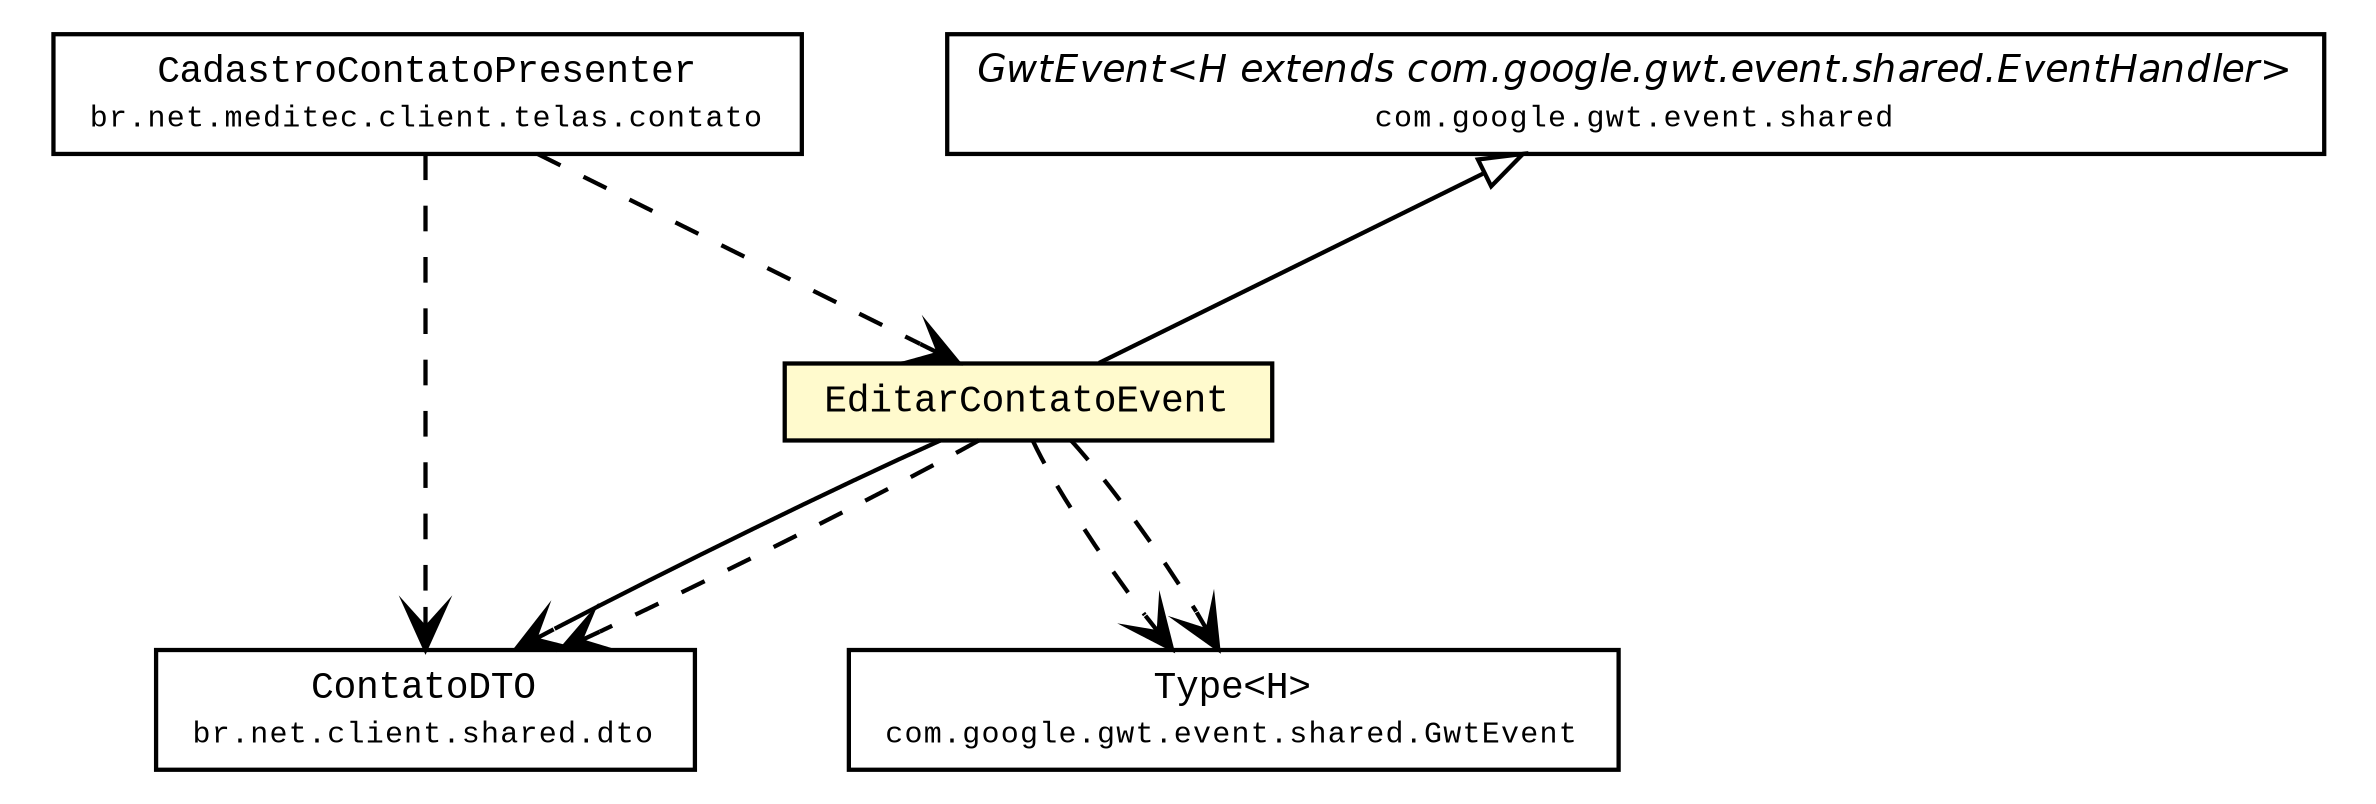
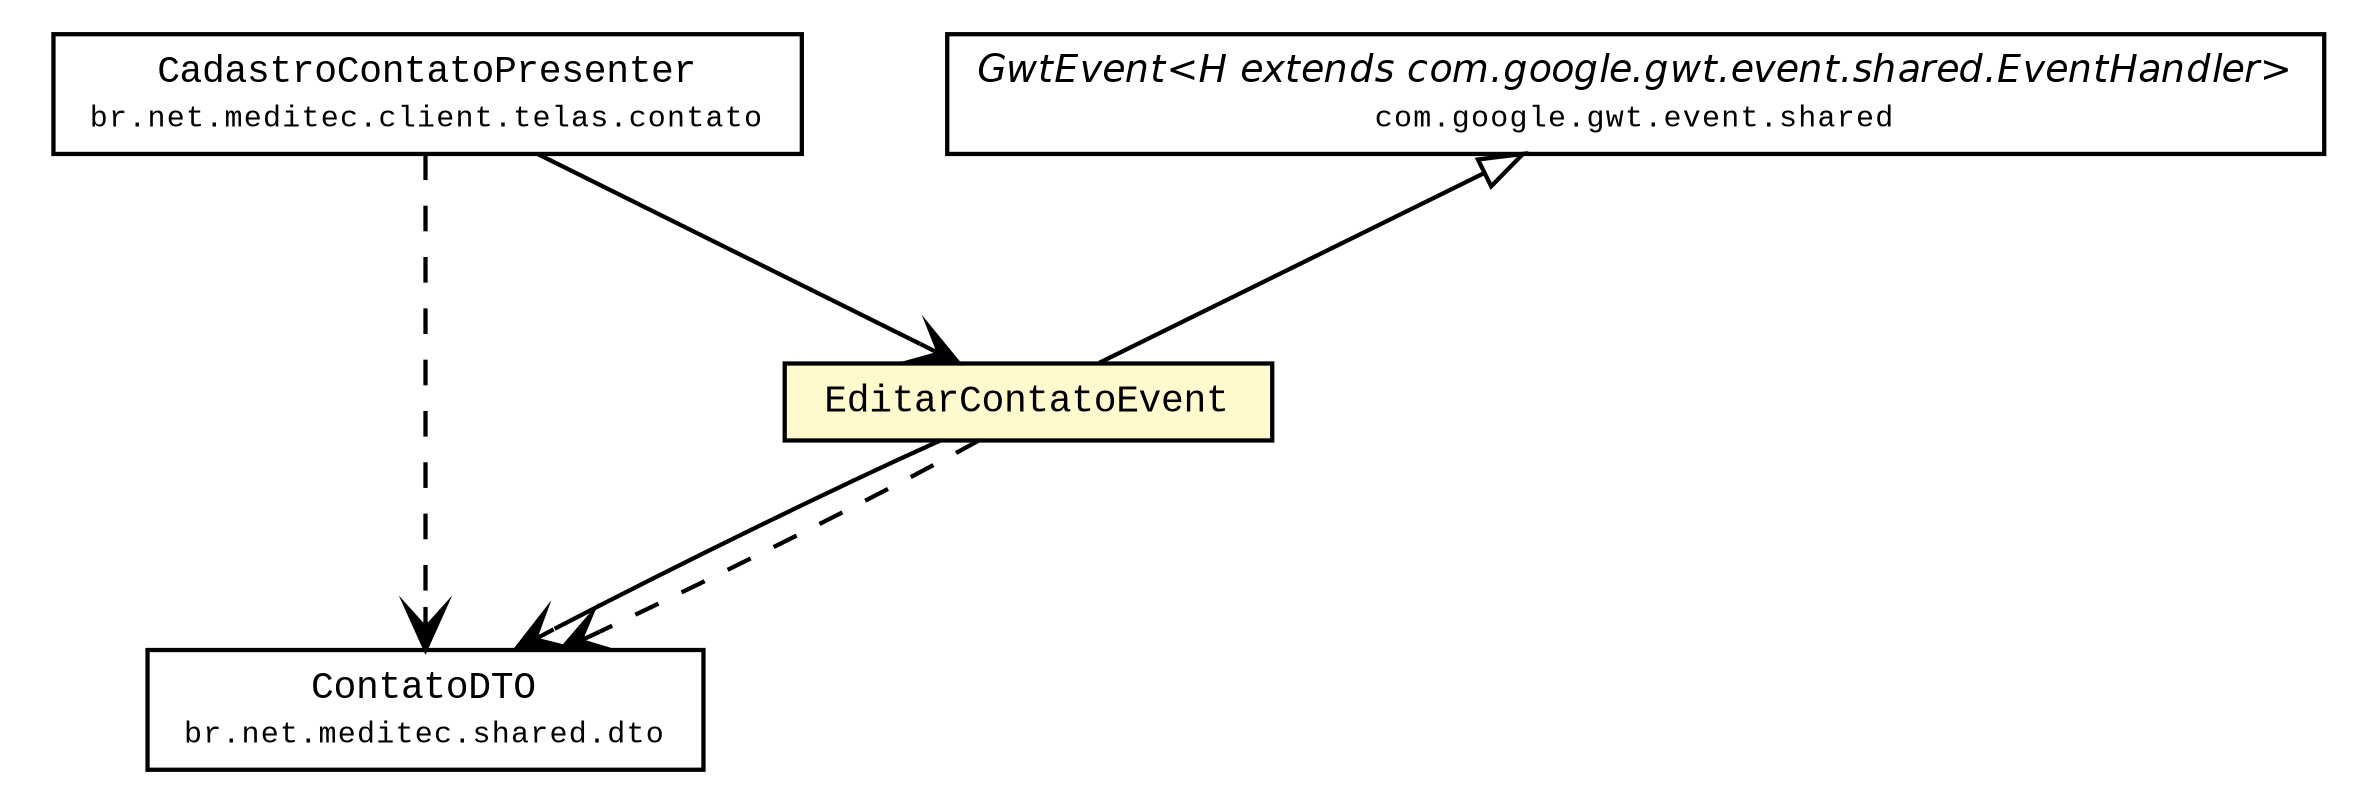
(729, 249) -> (729, 249)
(1234, 710) -> none
(426, 733) -> (426, 733)
